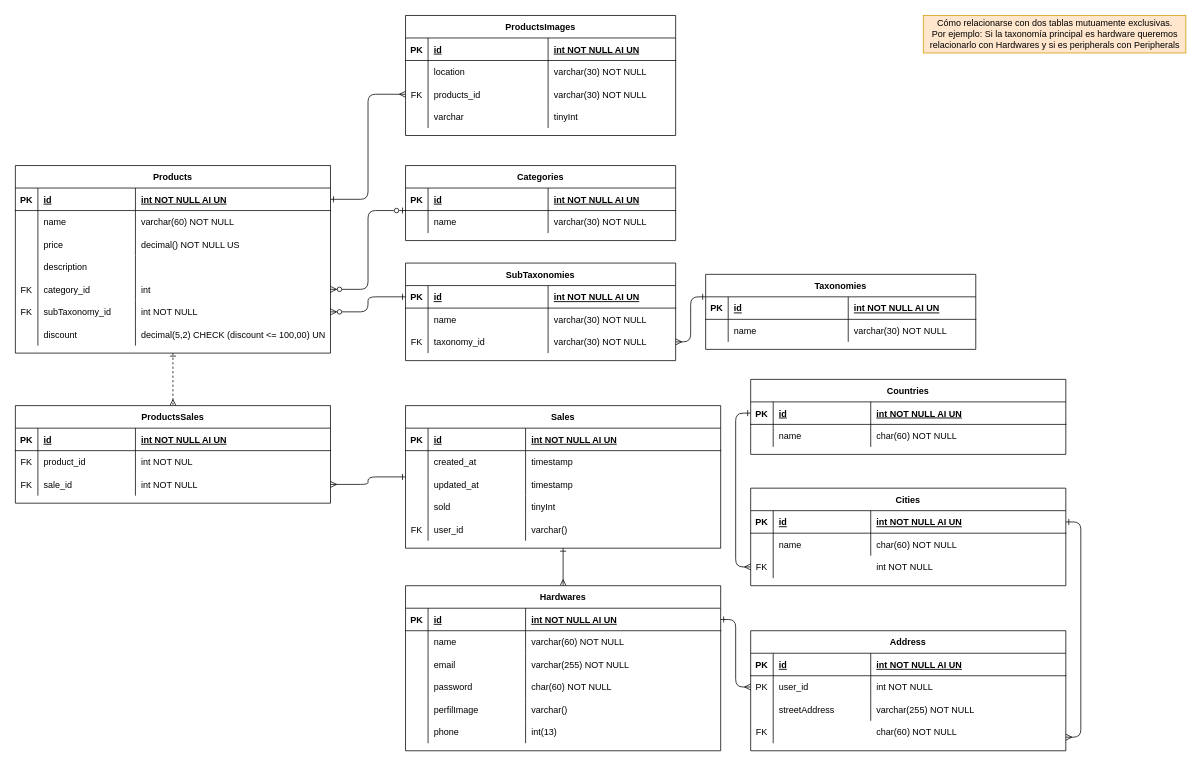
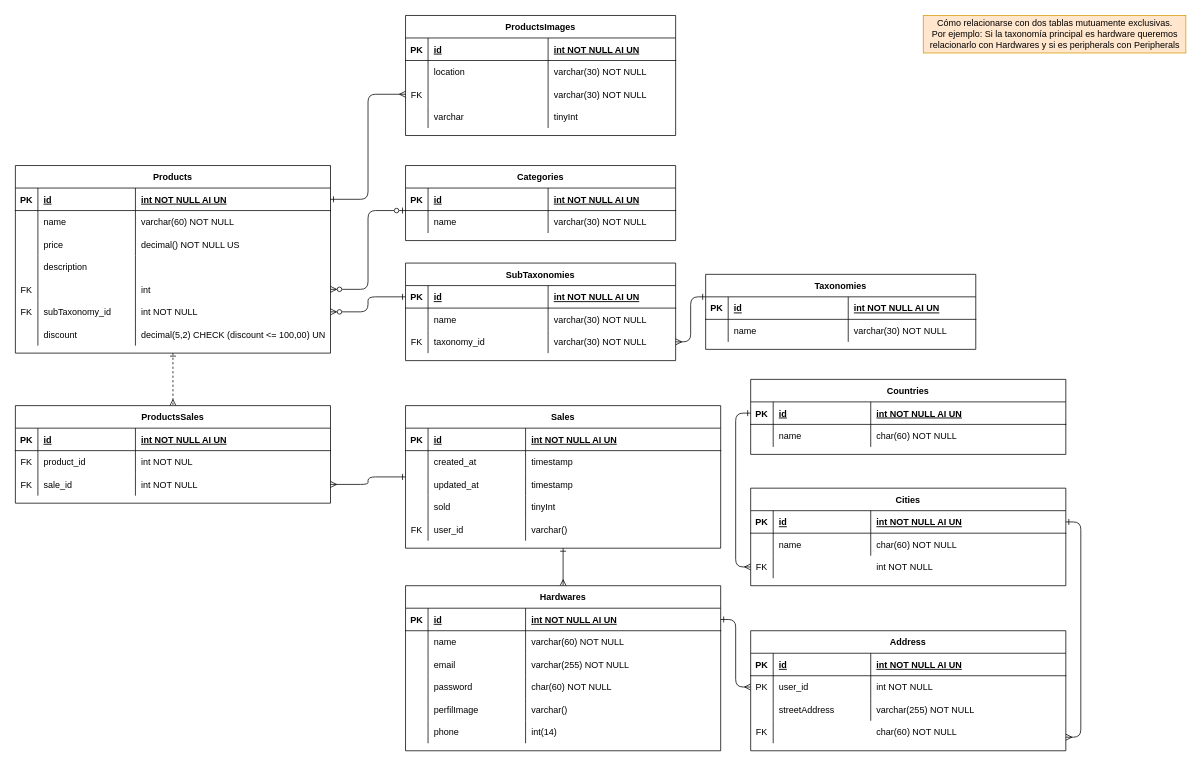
(488, 94) -> none
(87, 289) -> none
(547, 732) -> (547, 732)
